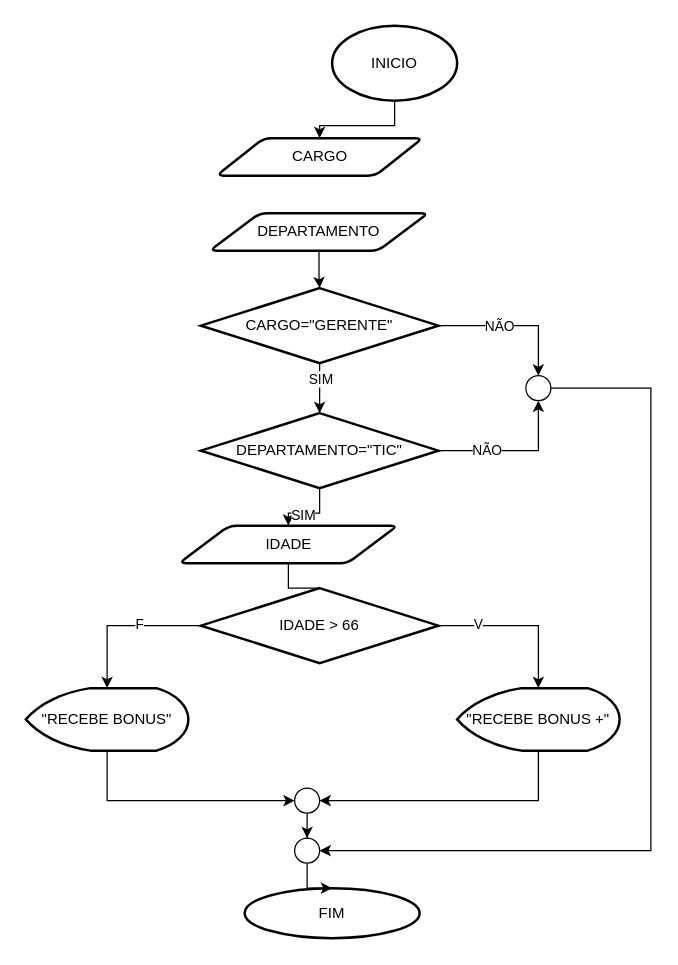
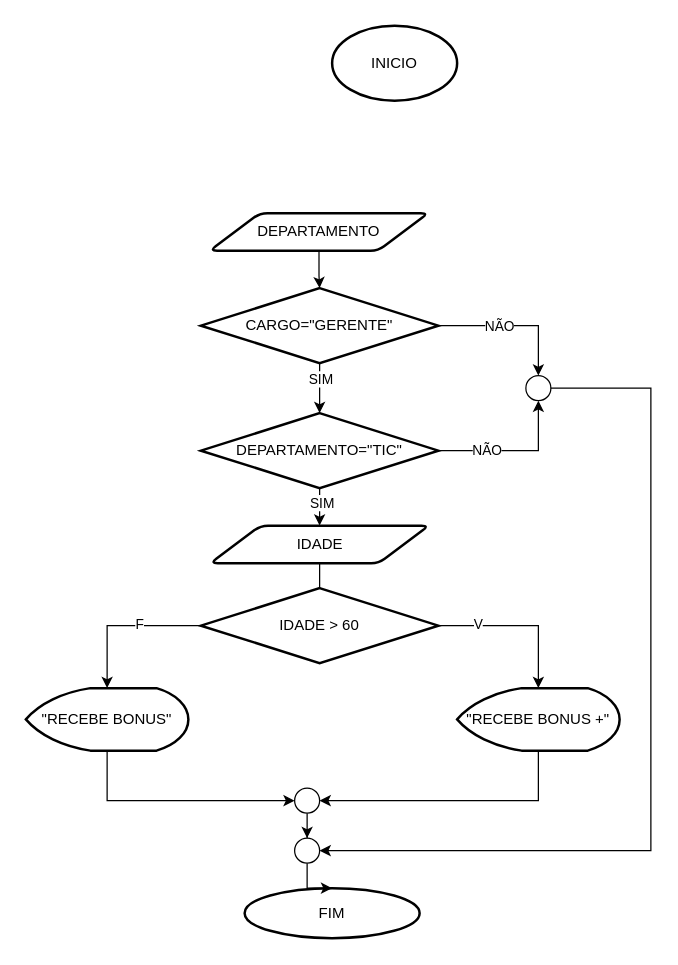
(367, 126) -> none
(319, 157) -> none
(288, 544) -> (319, 544)
(319, 626) -> (319, 626)
